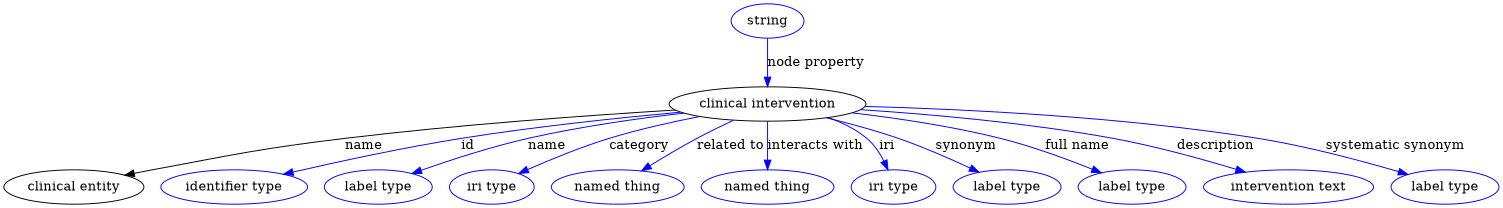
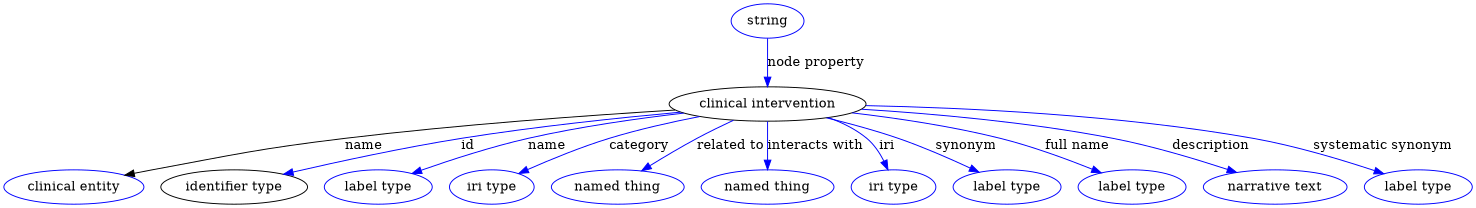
(74, 187) -> (74, 187)
(234, 187) -> (234, 187)
(1289, 187) -> (1275, 187)
